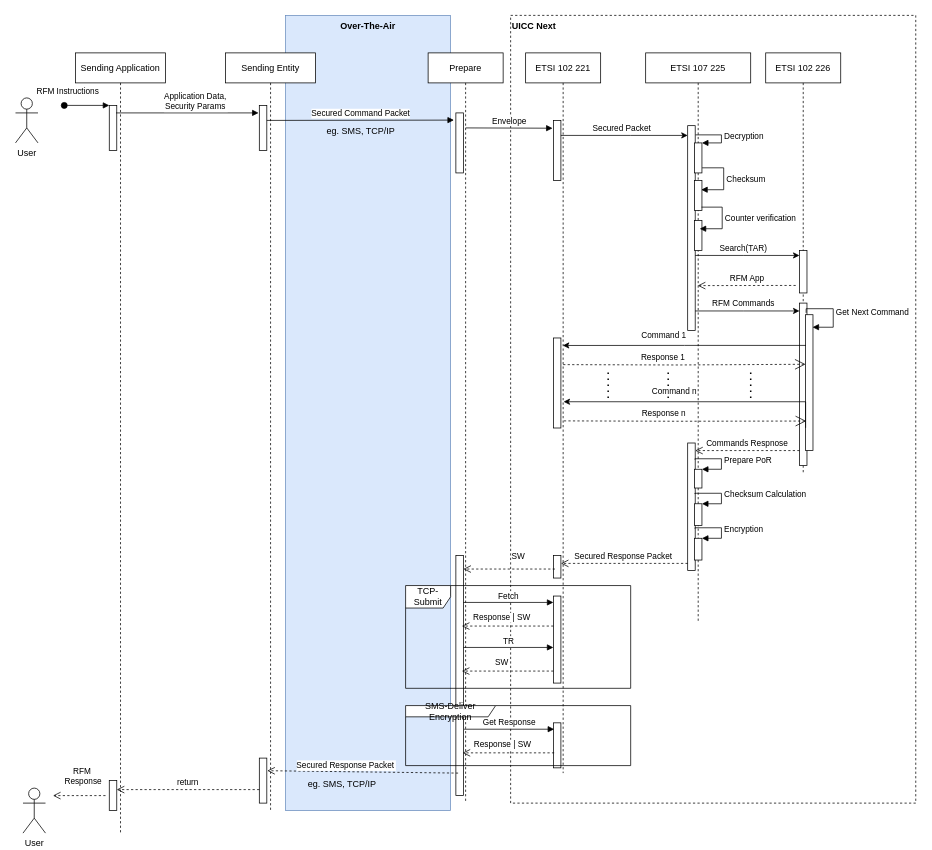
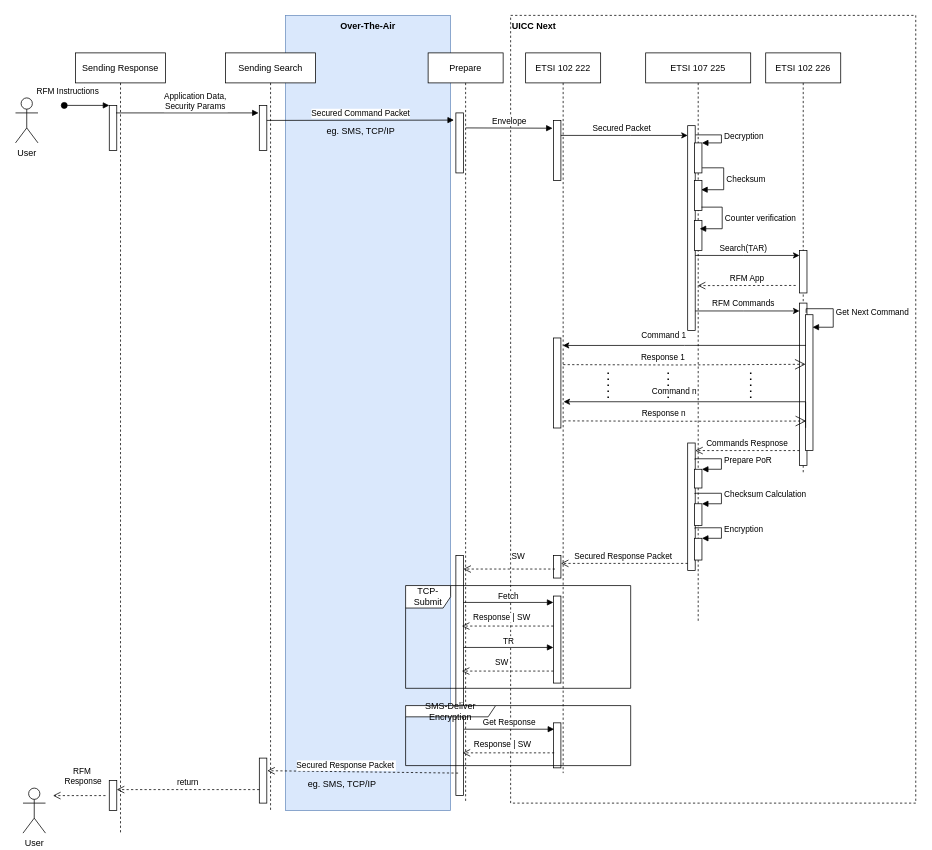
(120, 68) -> (120, 68)
(270, 68) -> (270, 68)
(563, 68) -> (563, 68)
